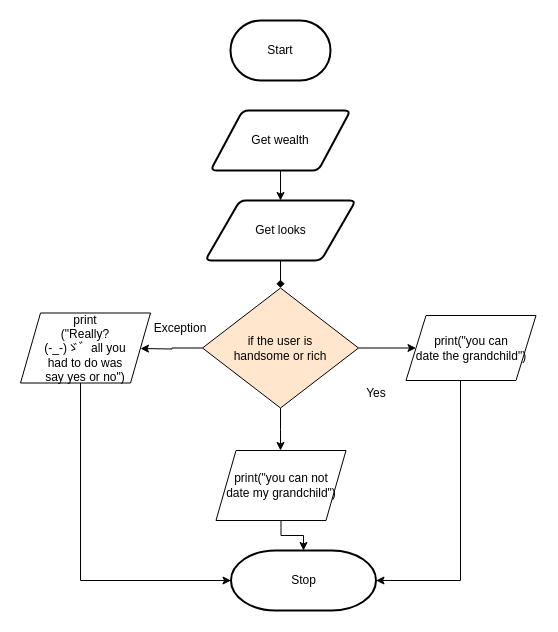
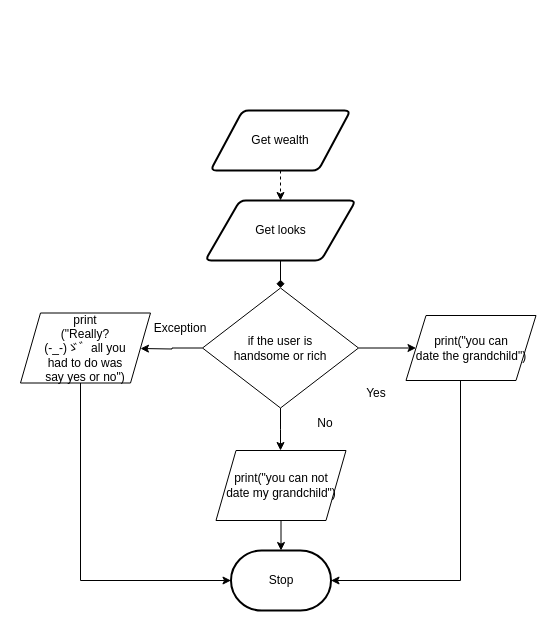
(281, 51) -> none
(281, 183) -> (281, 183)
(281, 348) -> (281, 348)
none -> (326, 423)
(304, 581) -> (281, 581)
